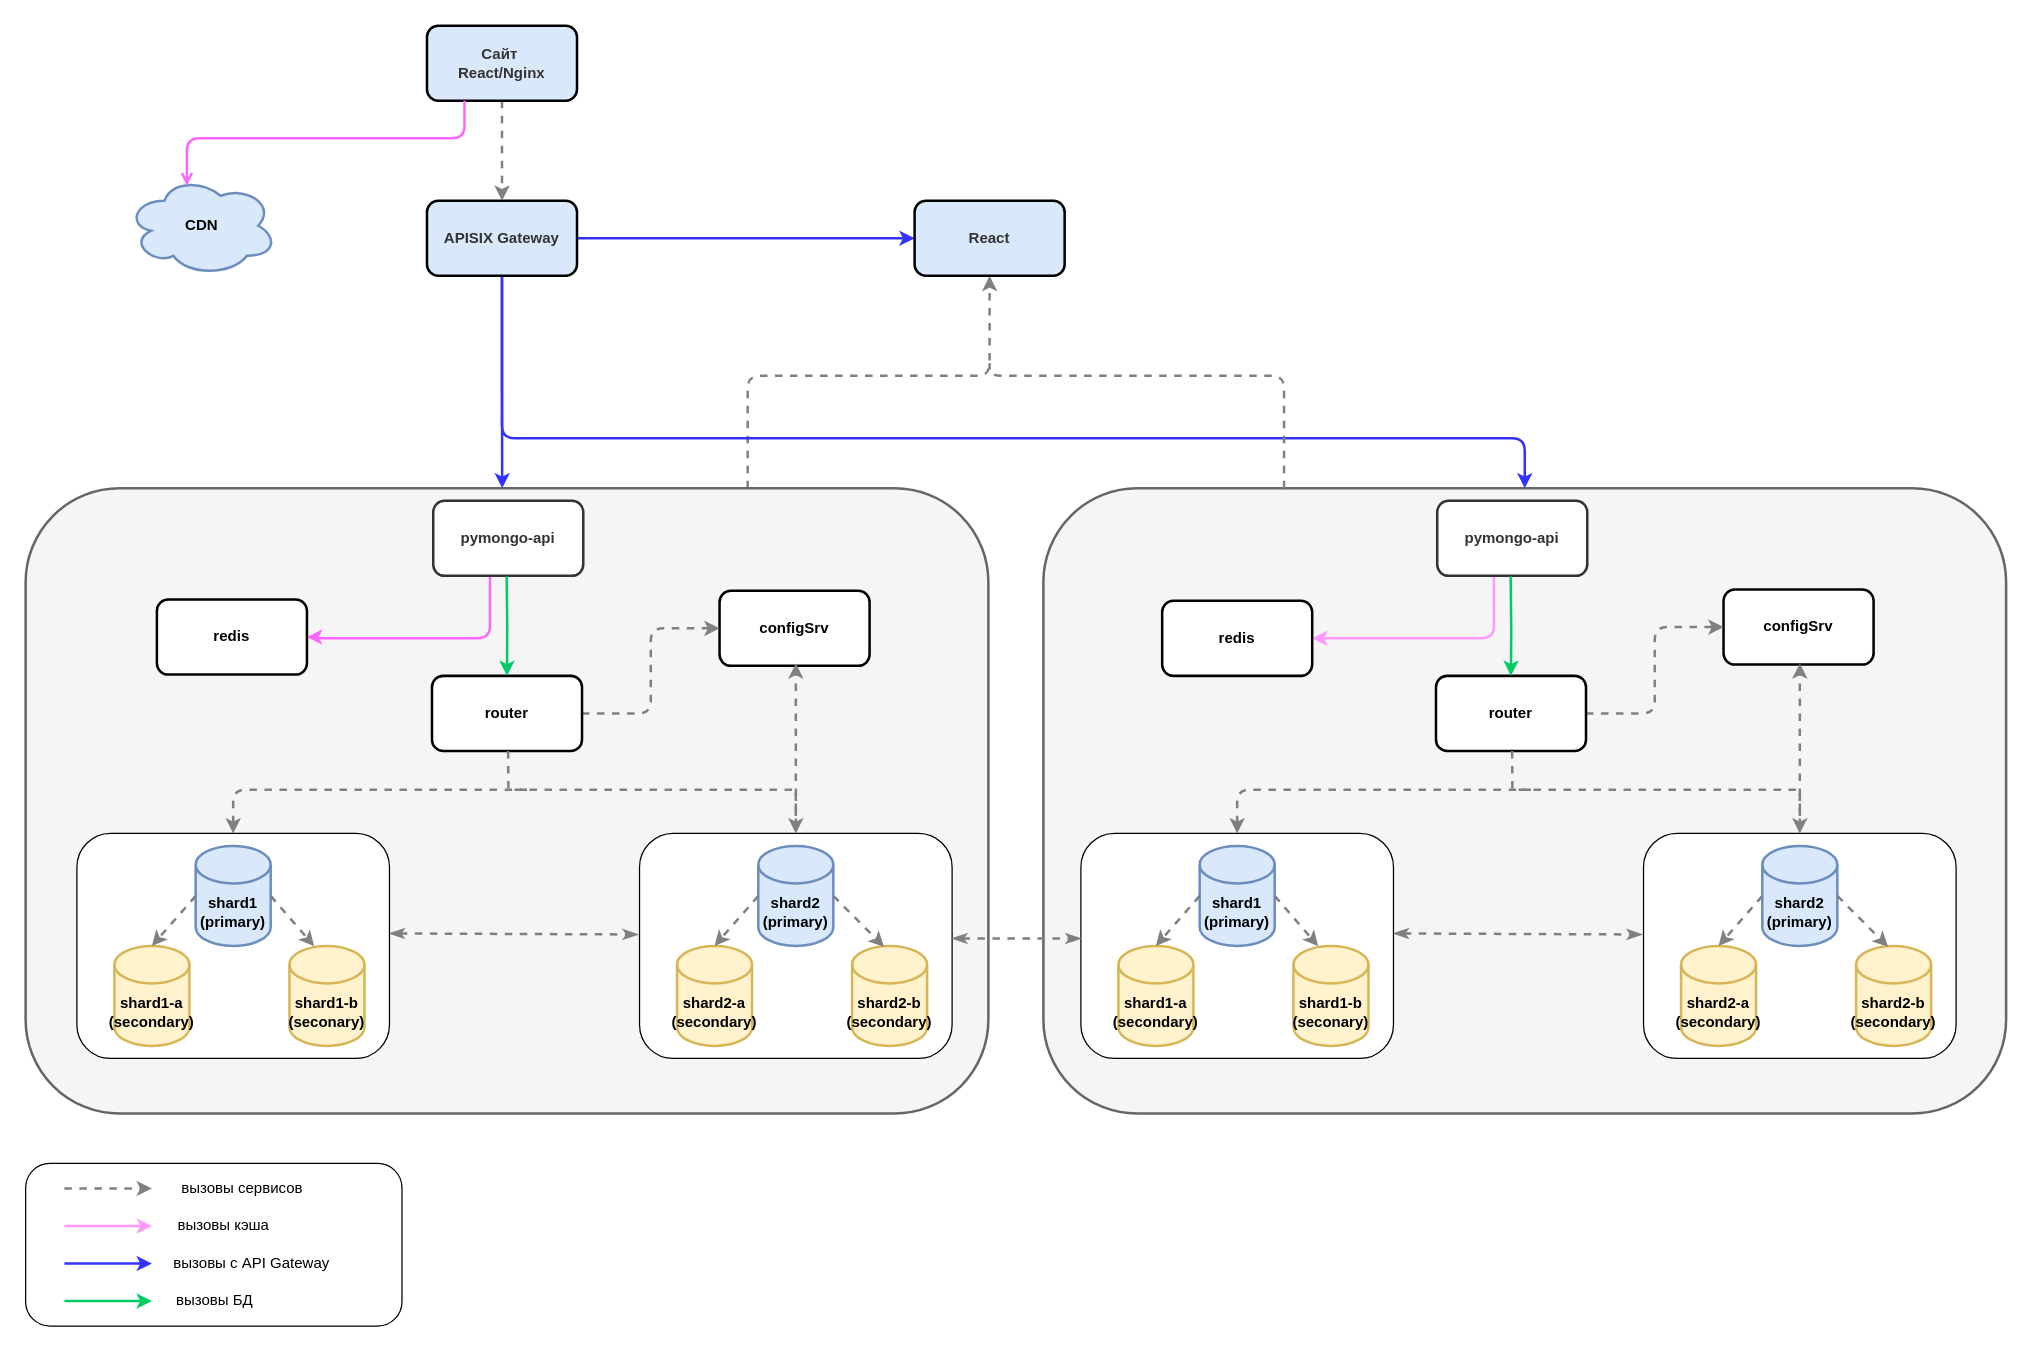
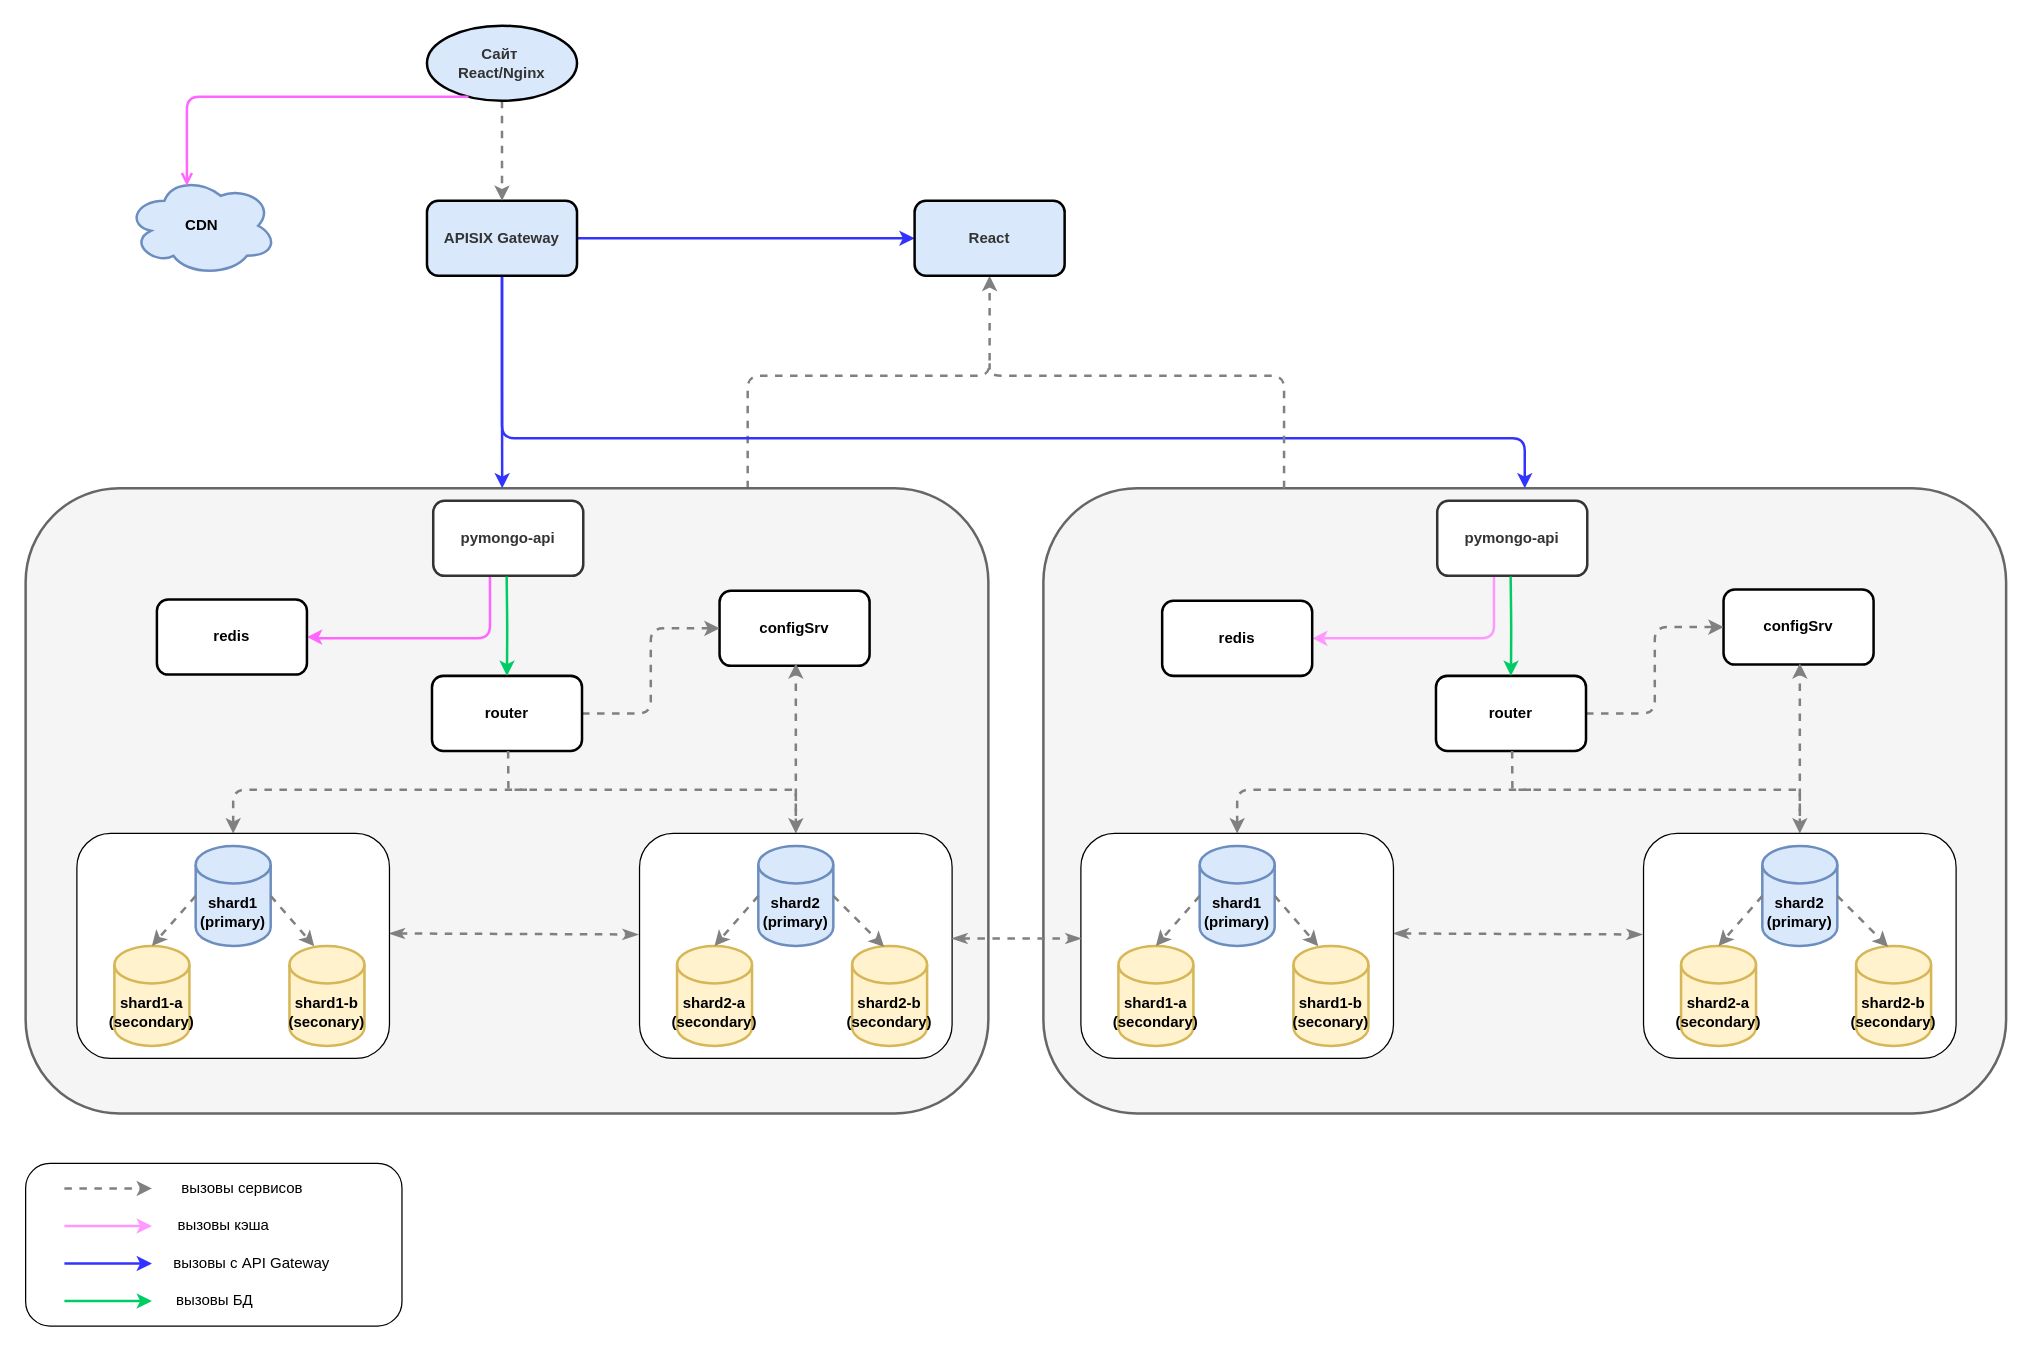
(502, 63) -> (502, 63)
